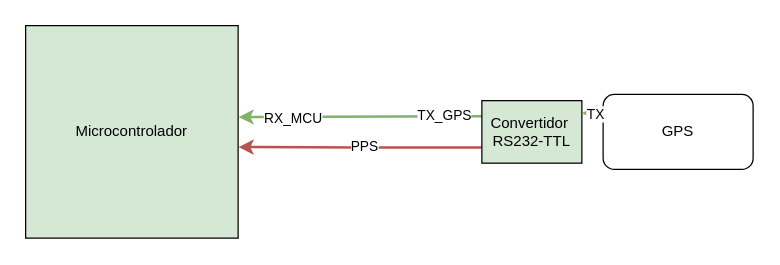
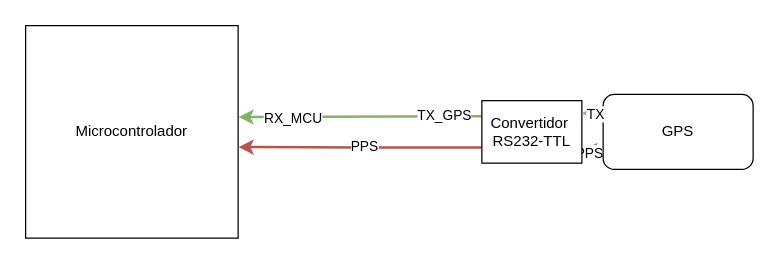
(132, 132) -> (132, 132)
(532, 132) -> (532, 132)
none -> (598, 151)
